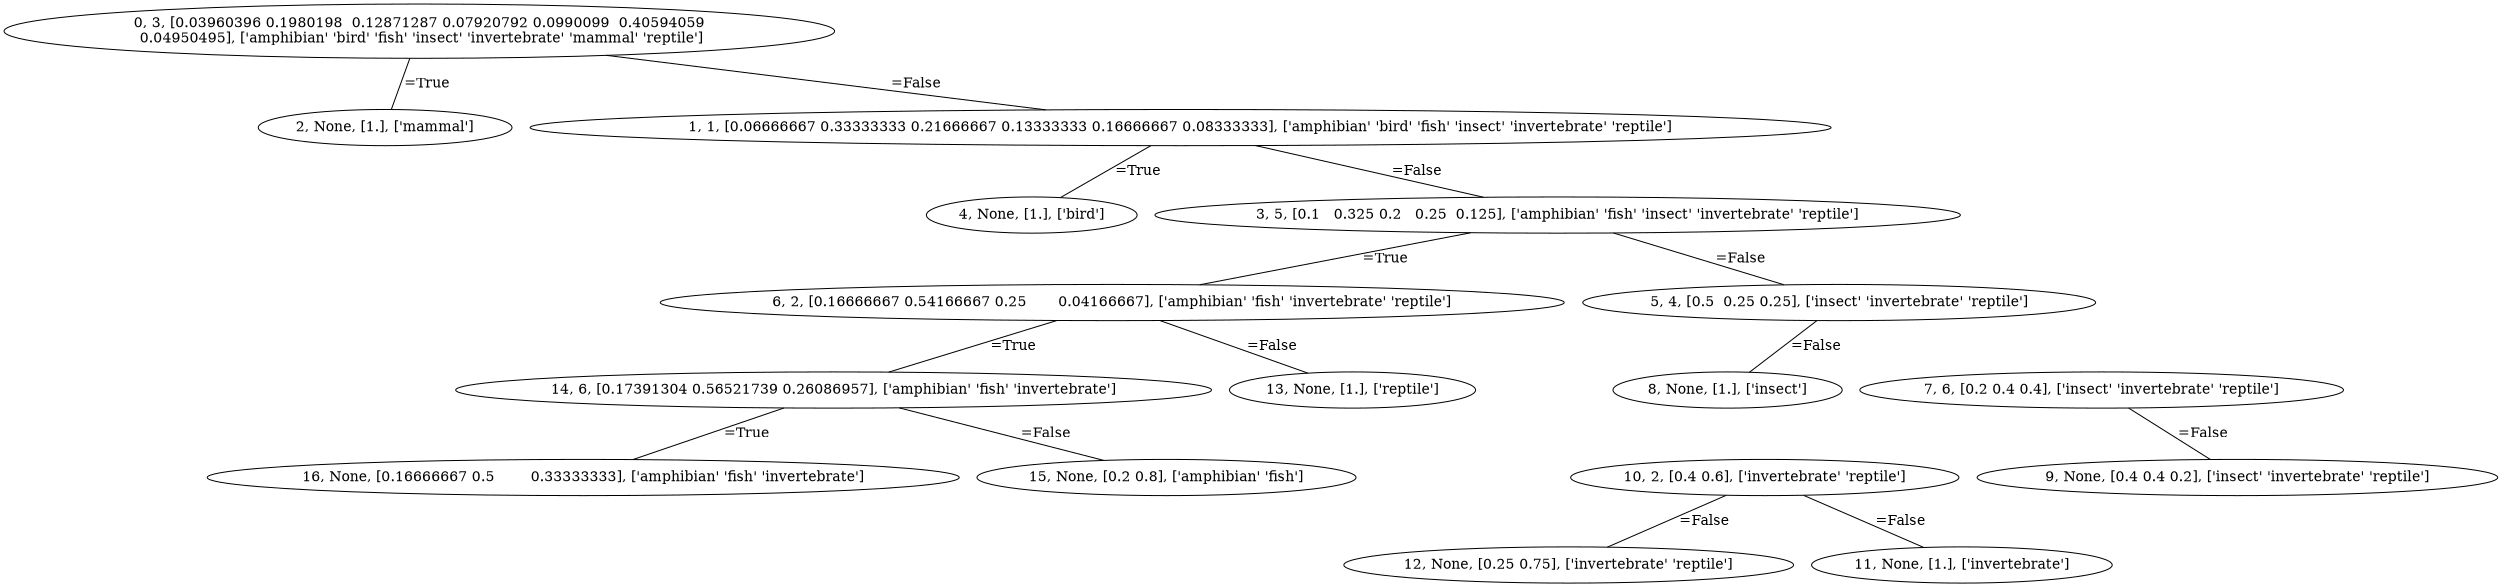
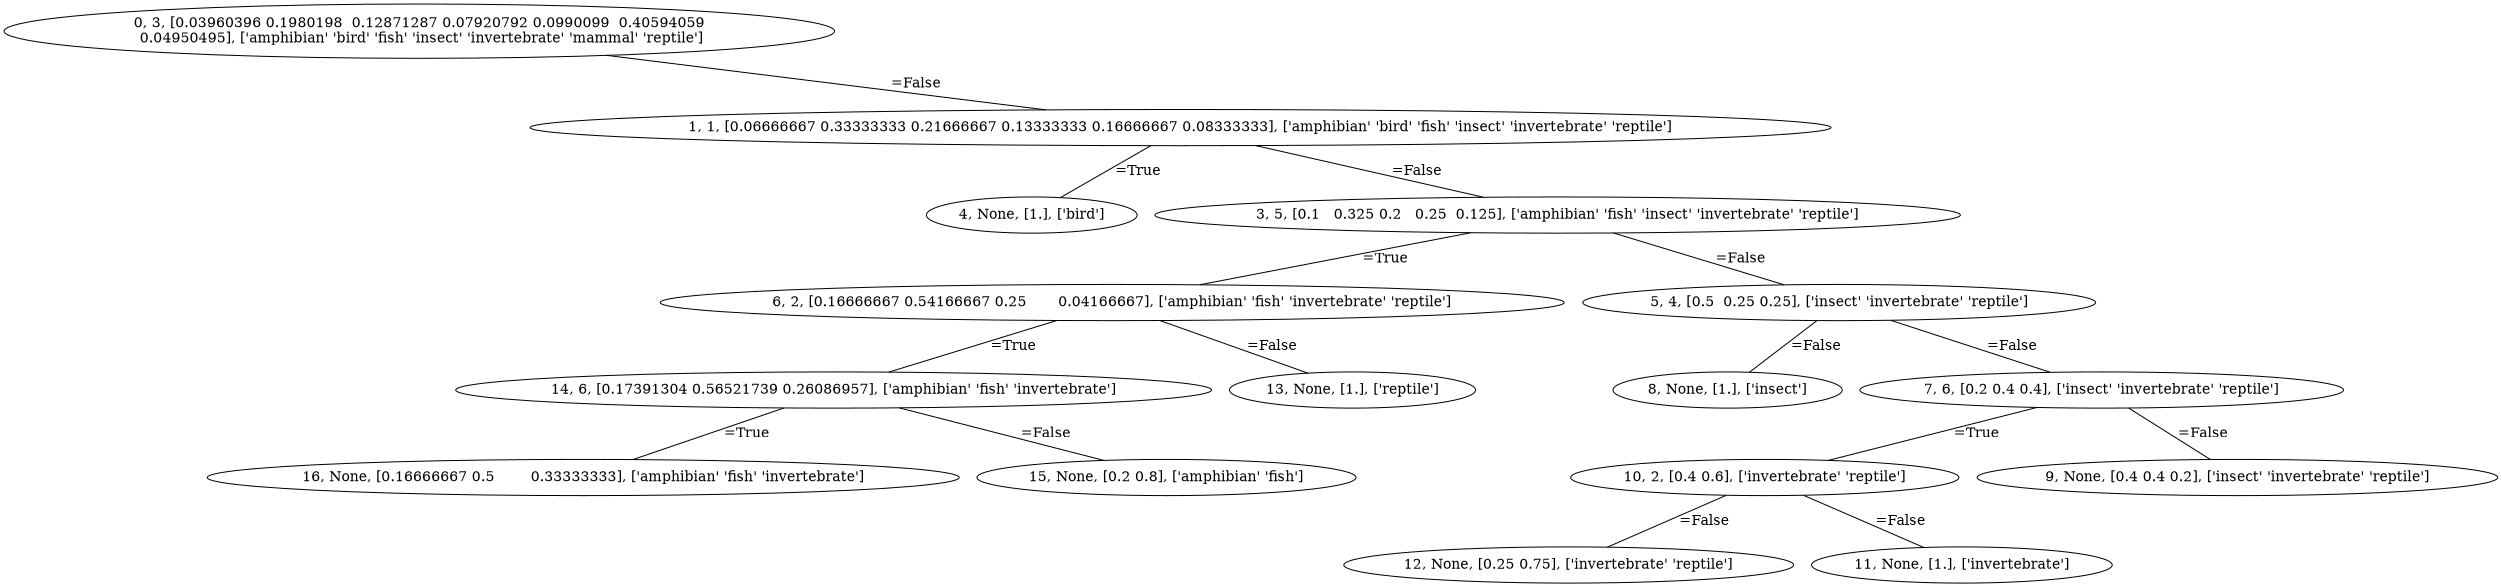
(385, 128) -> none
none -> (1970, 346)
none -> (1933, 434)
